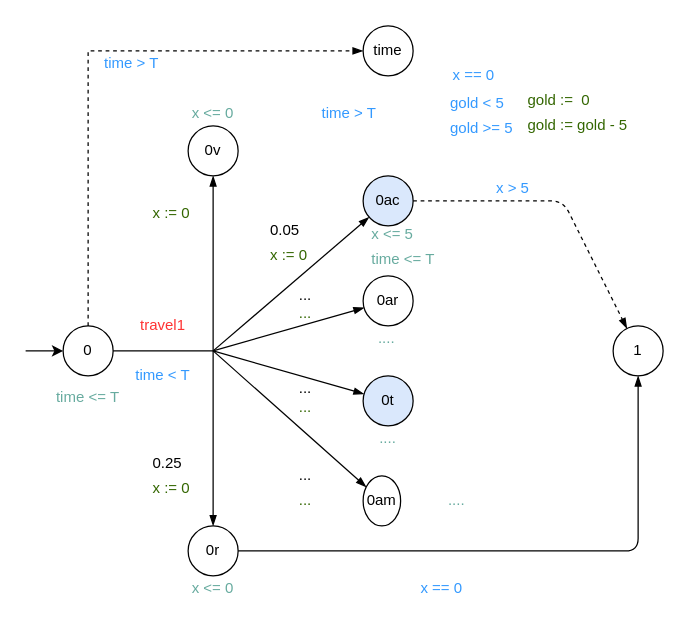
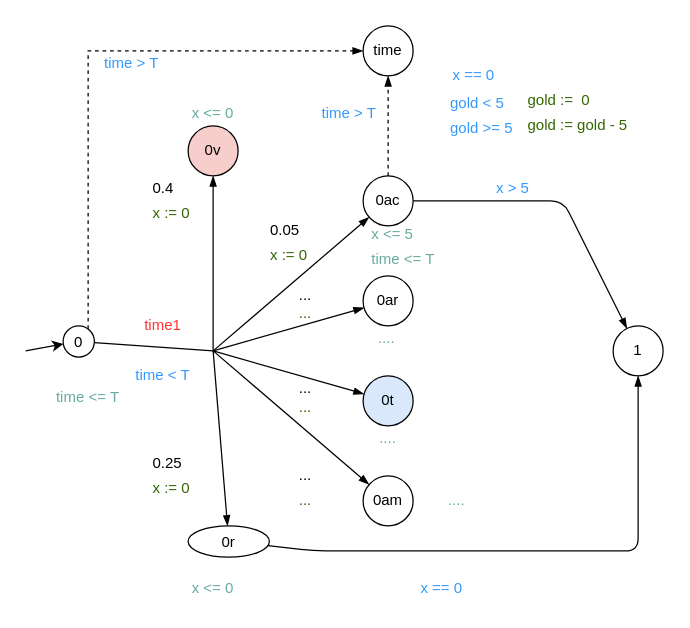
none -> (388, 131)
(213, 151) -> (213, 151)
none -> (176, 188)
(388, 201) -> (388, 201)
(553, 201) -> (553, 201)
(163, 326) -> (163, 326)
(88, 351) -> (79, 341)
(382, 501) -> (388, 501)
(213, 551) -> (229, 541)
